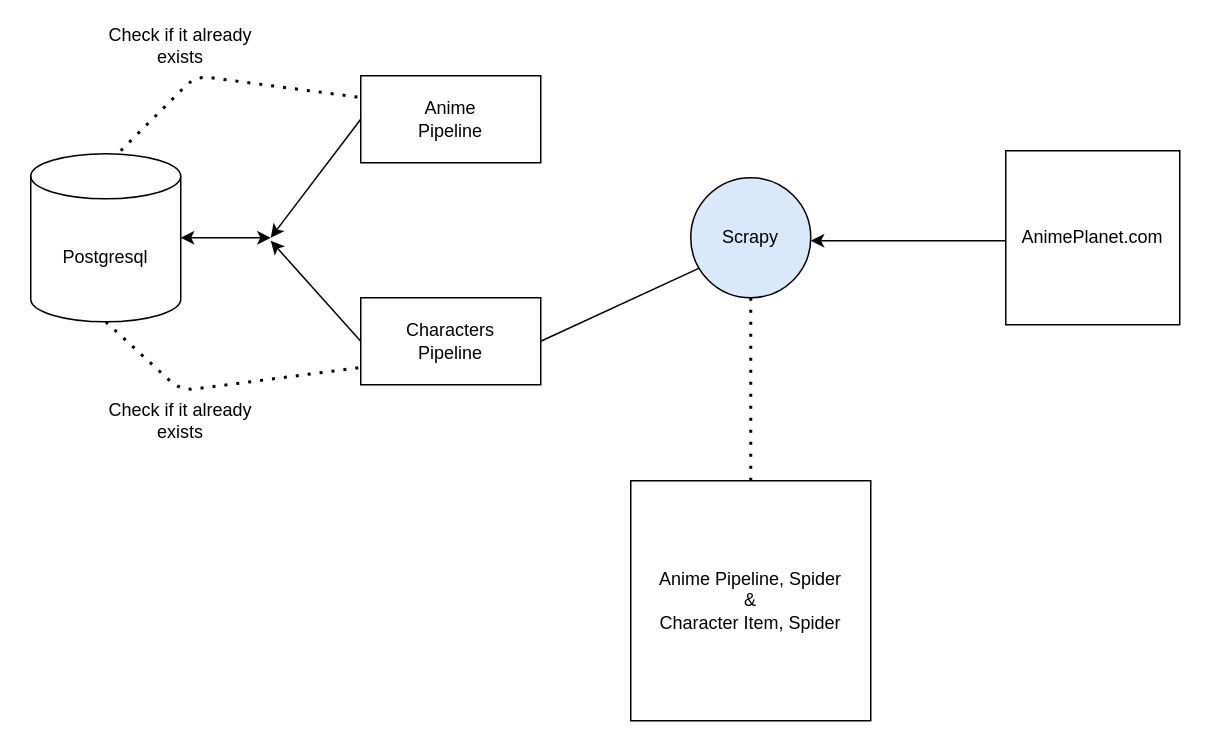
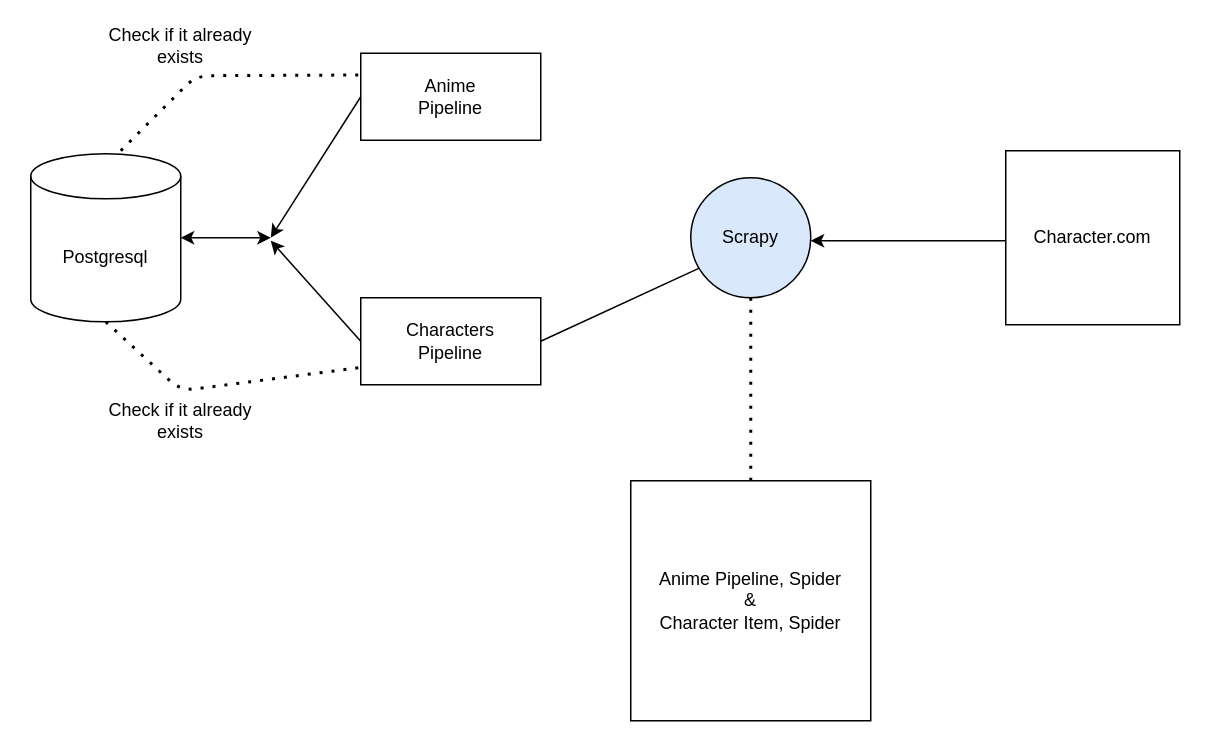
(451, 119) -> (451, 97)
(1093, 238) -> (1093, 238)
